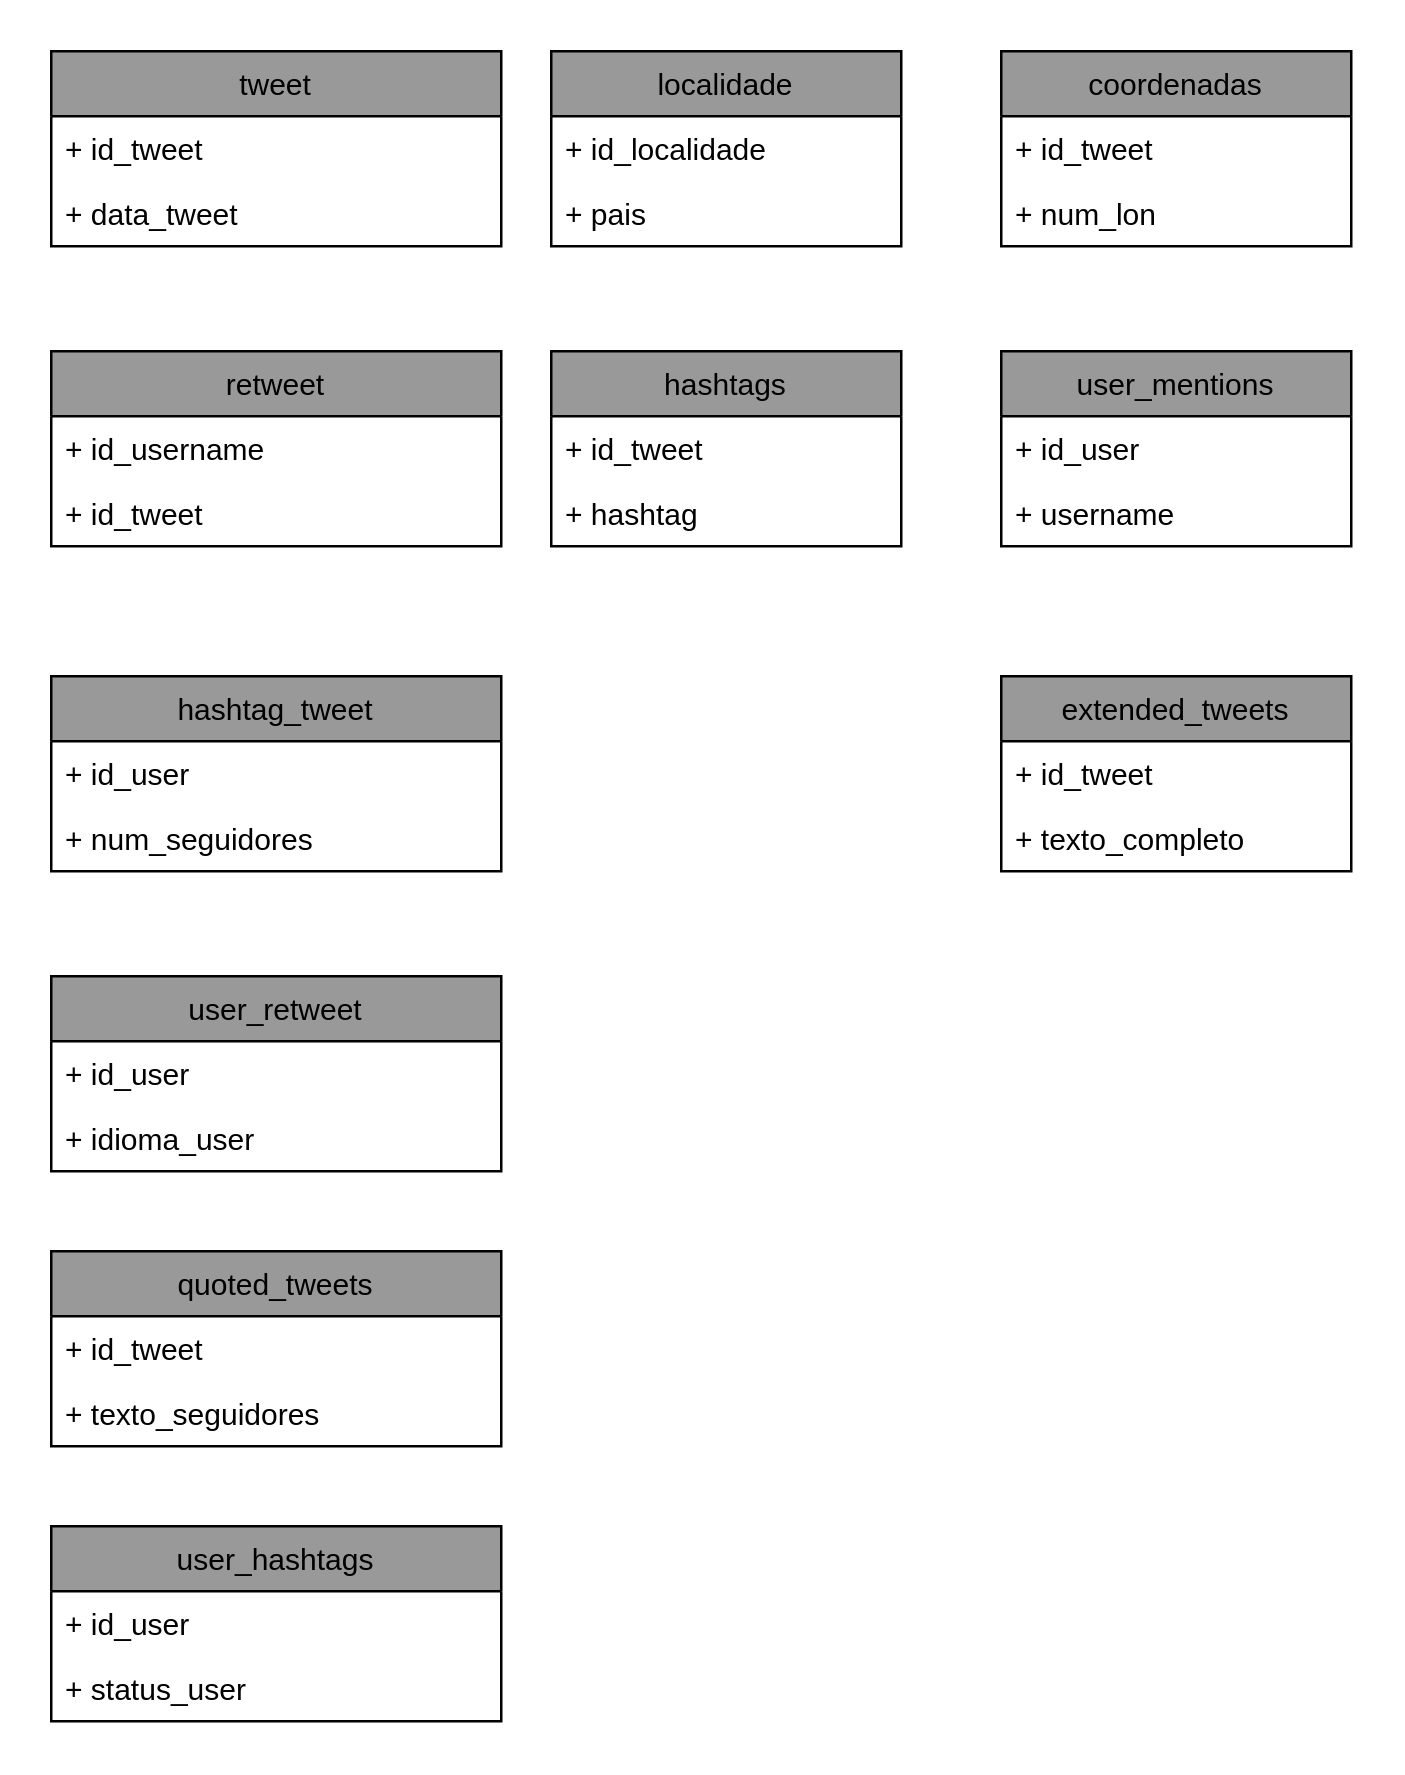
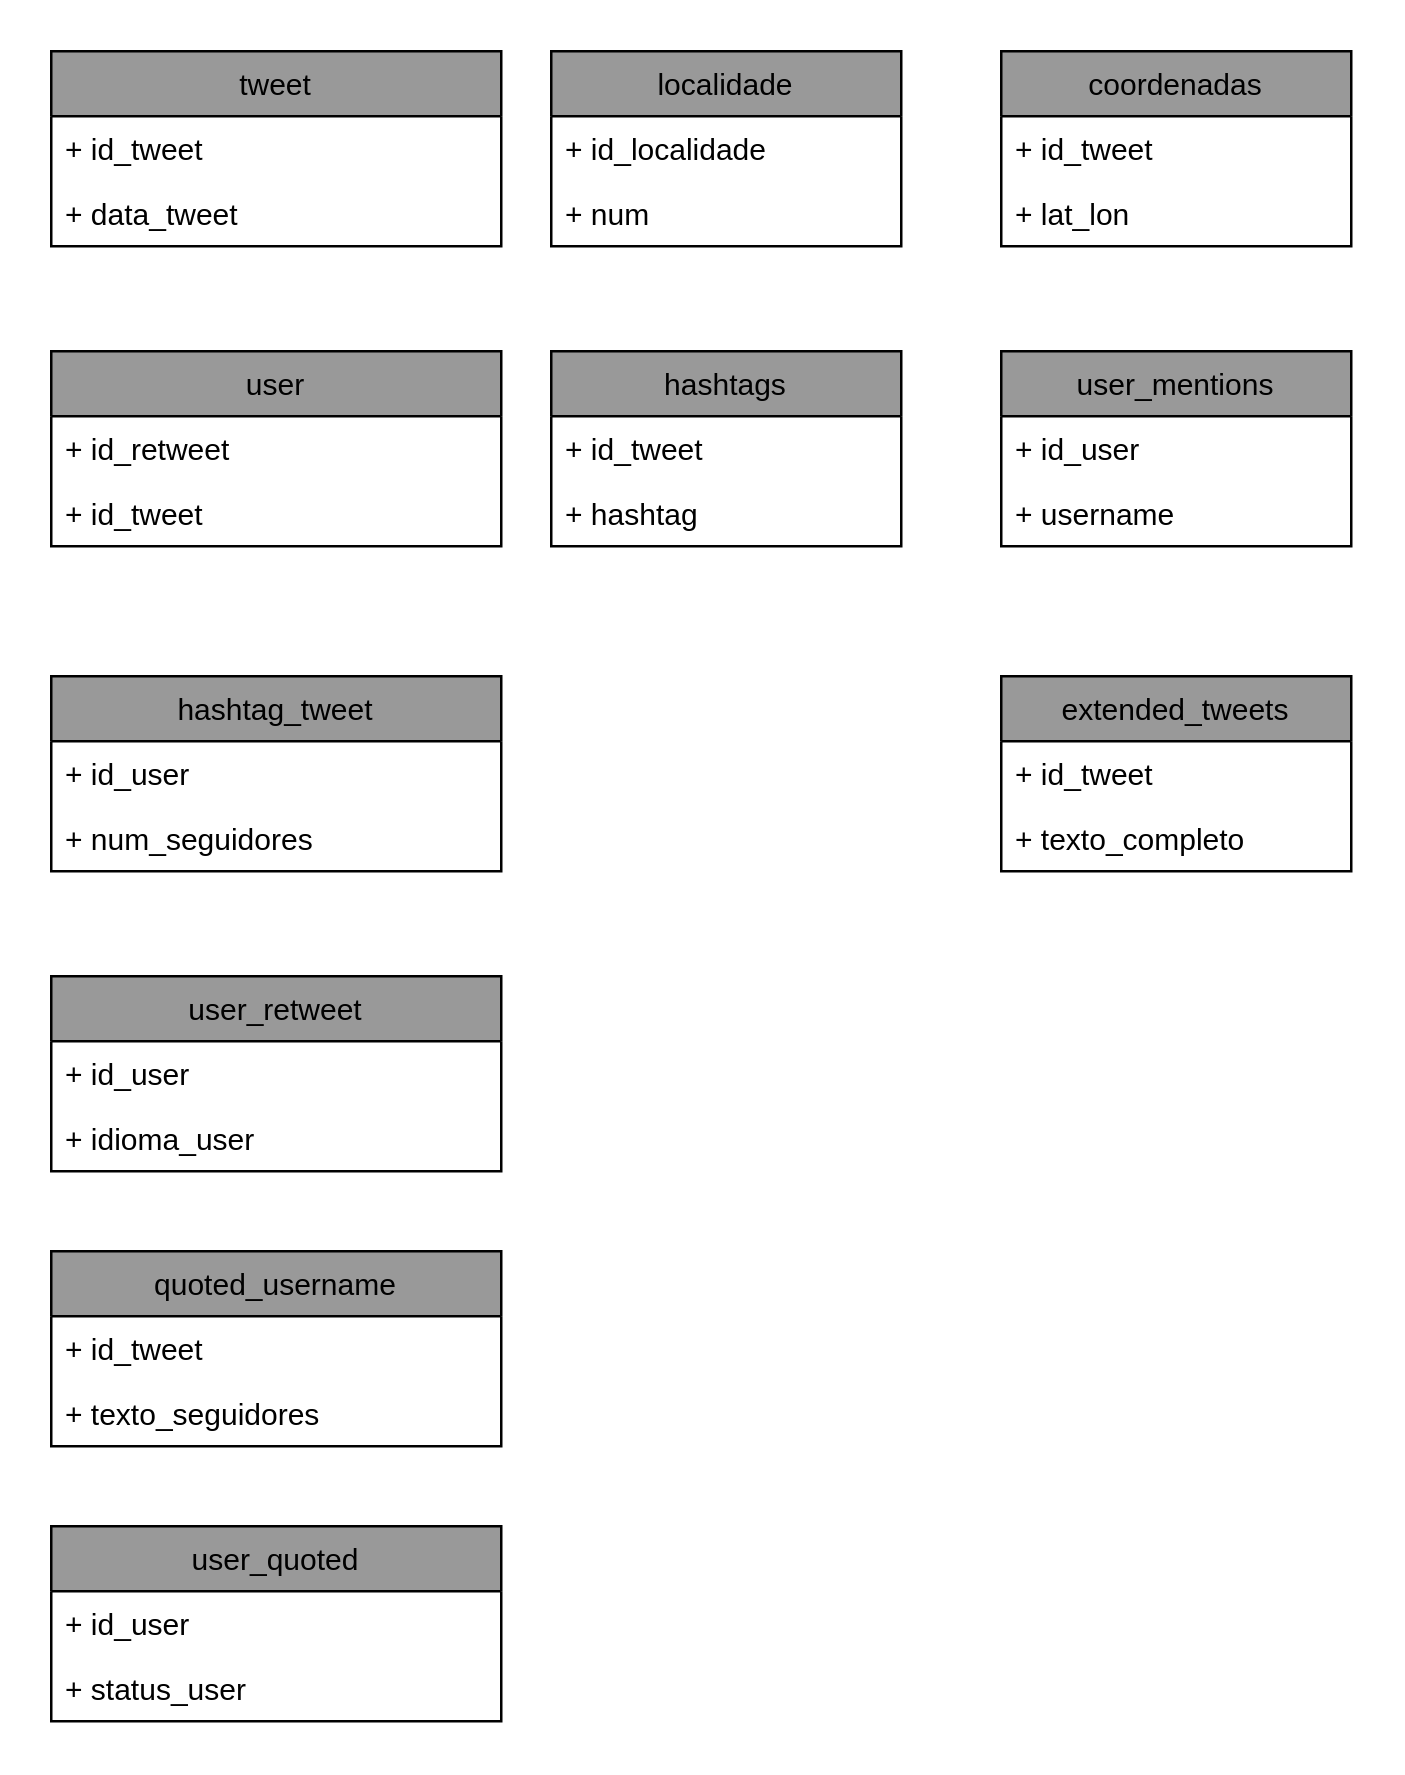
(608, 215) -> (603, 215)
(1083, 215) -> (1079, 215)
(275, 385) -> (275, 385)
(166, 450) -> (158, 450)
(275, 1285) -> (275, 1285)
(275, 1560) -> (275, 1560)
